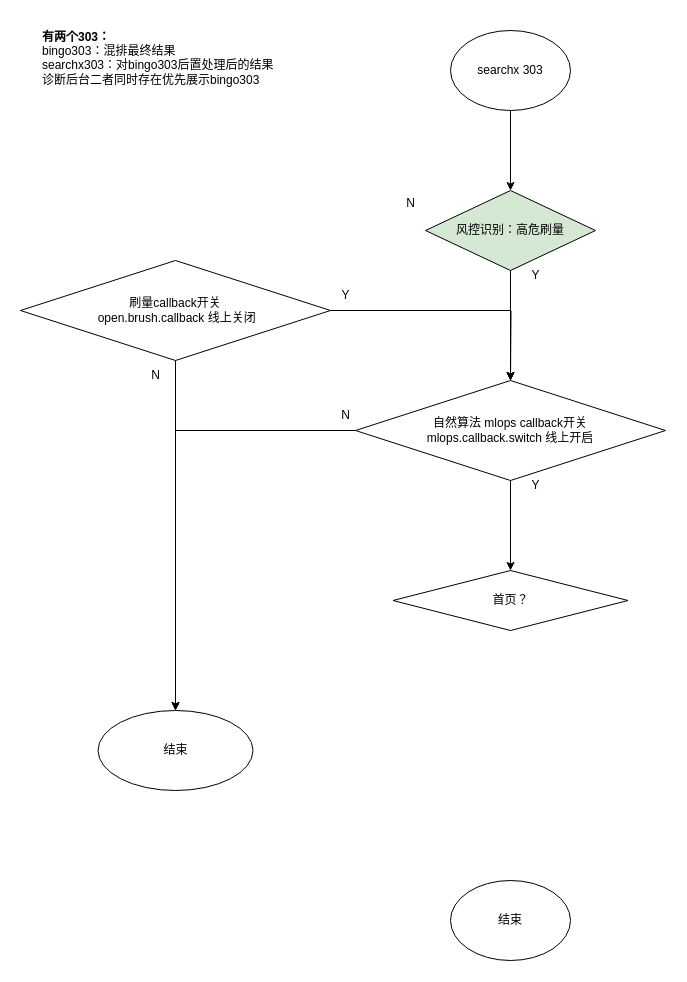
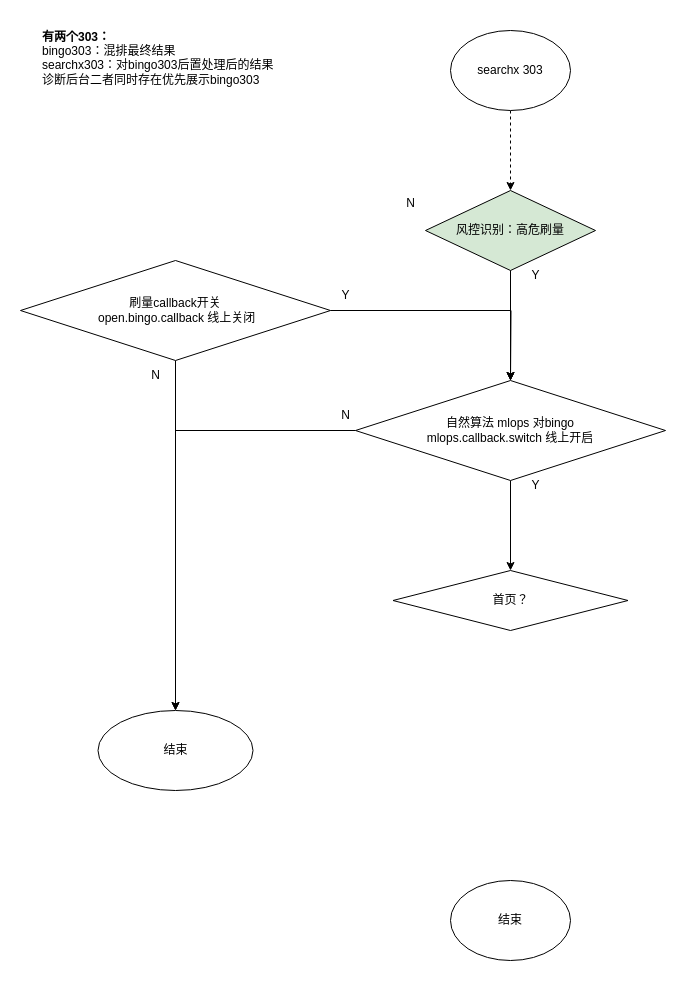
(511, 148) -> (511, 148)
(176, 311) -> (176, 311)
(511, 431) -> (511, 431)
